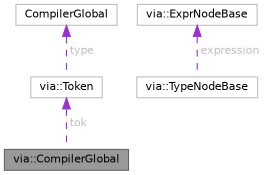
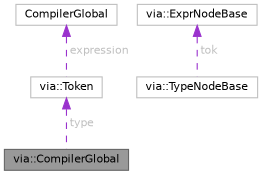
(80, 51) -> (98, 51)
(229, 51) -> (208, 51)
(77, 124) -> (80, 124)
